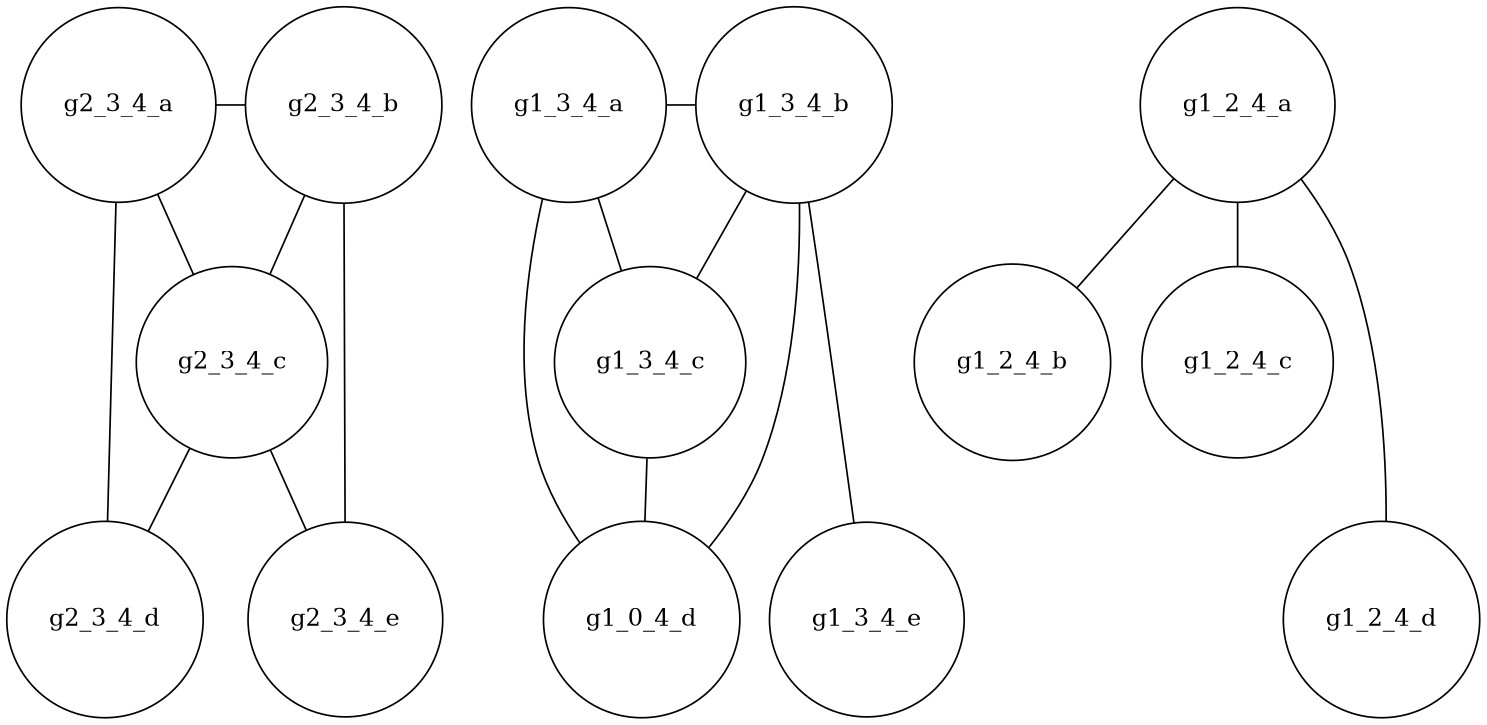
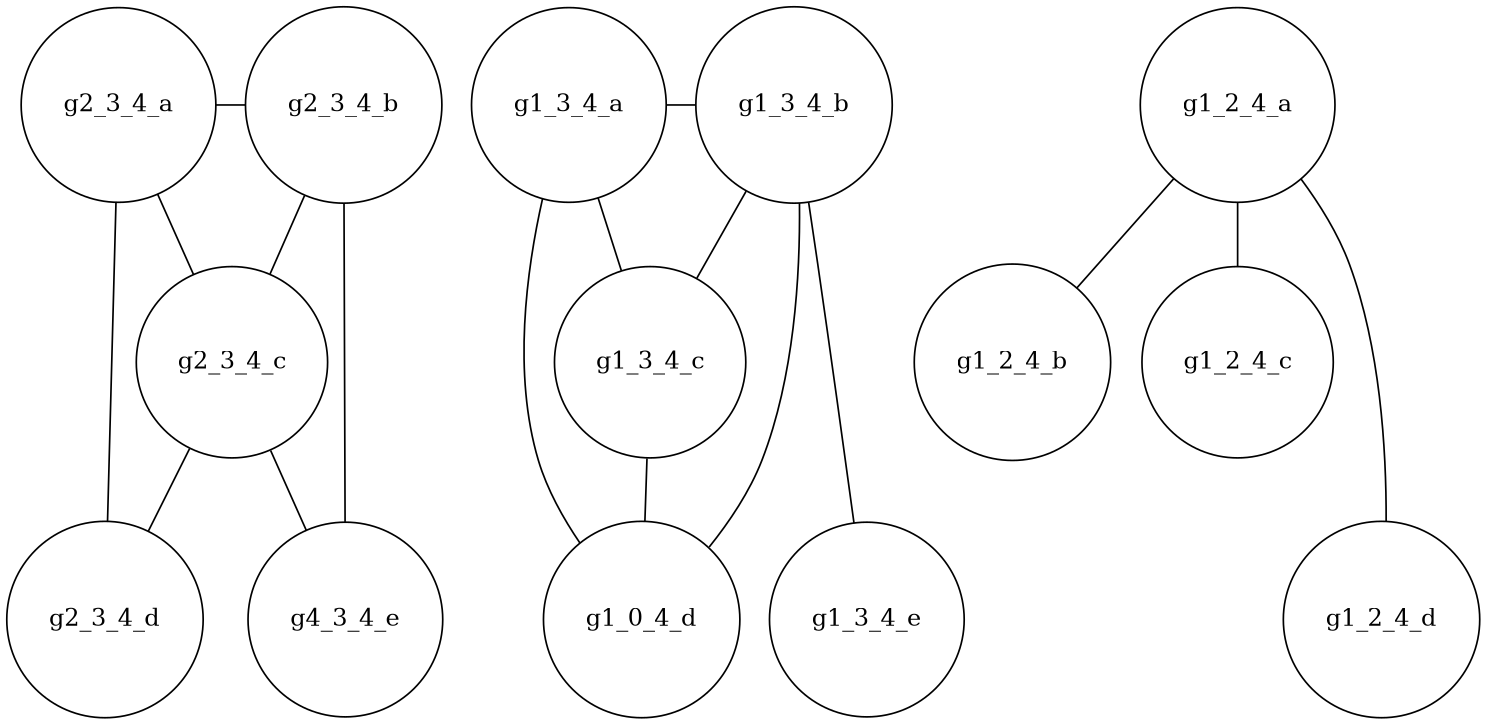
(345, 620) -> (345, 620)
